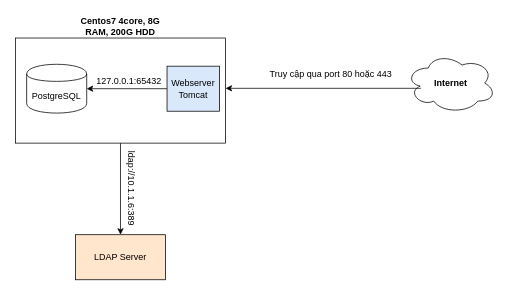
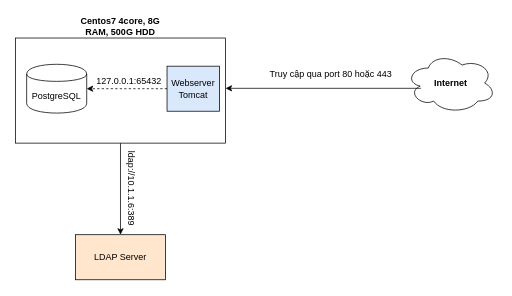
(120, 27) -> (120, 27)
(129, 89) -> (129, 89)
